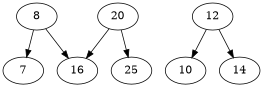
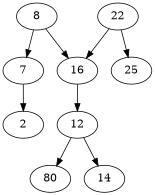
(118, 17) -> (118, 17)
(186, 71) -> (50, 179)
none -> (77, 94)
none -> (23, 125)
